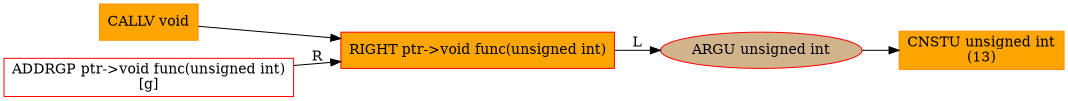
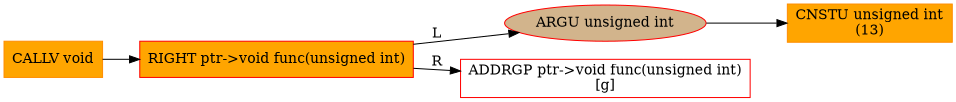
(312, 64) -> (432, 69)
